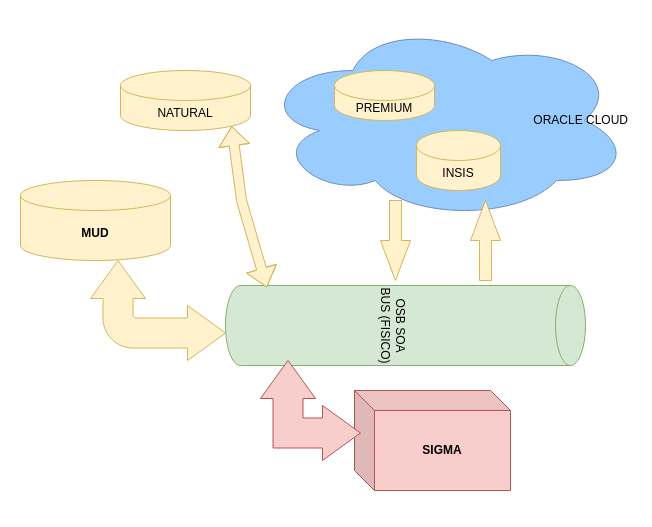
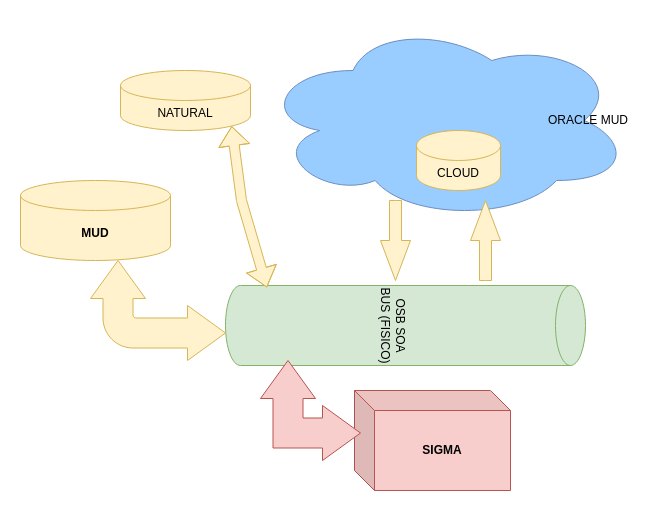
(385, 96) -> none
(590, 121) -> (596, 121)
(459, 174) -> (459, 174)
